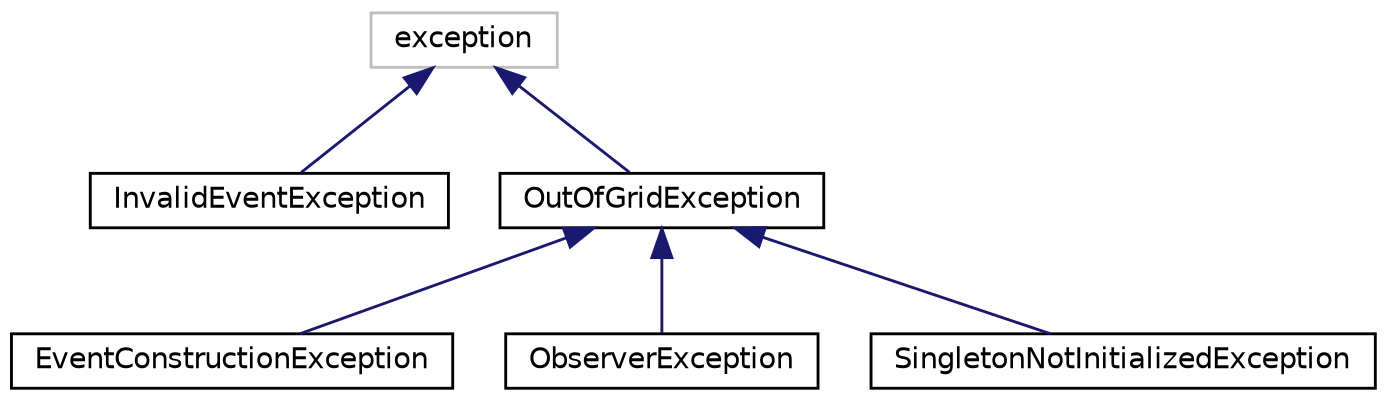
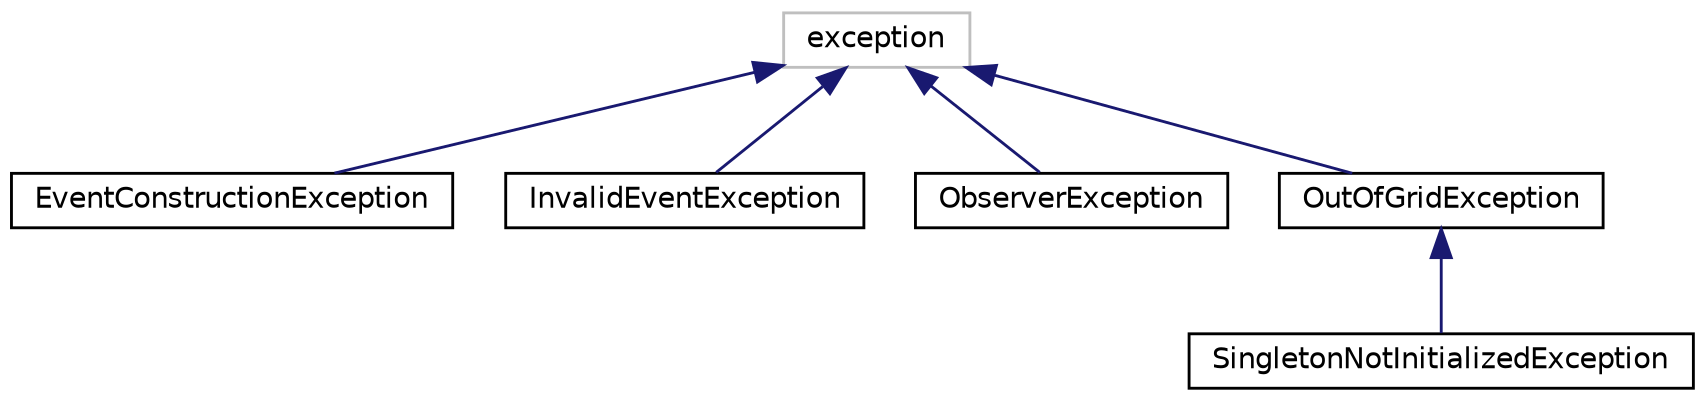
(433, 286) -> (545, 123)
(662, 296) -> (985, 129)
